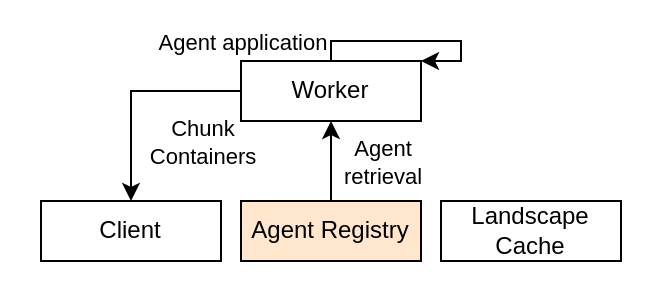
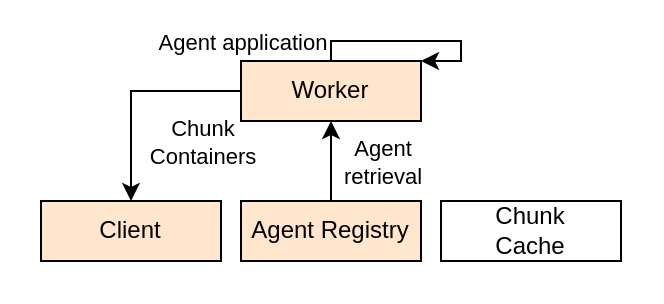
(331, 91) -> (331, 91)
(131, 231) -> (131, 231)
(531, 231) -> (531, 231)
